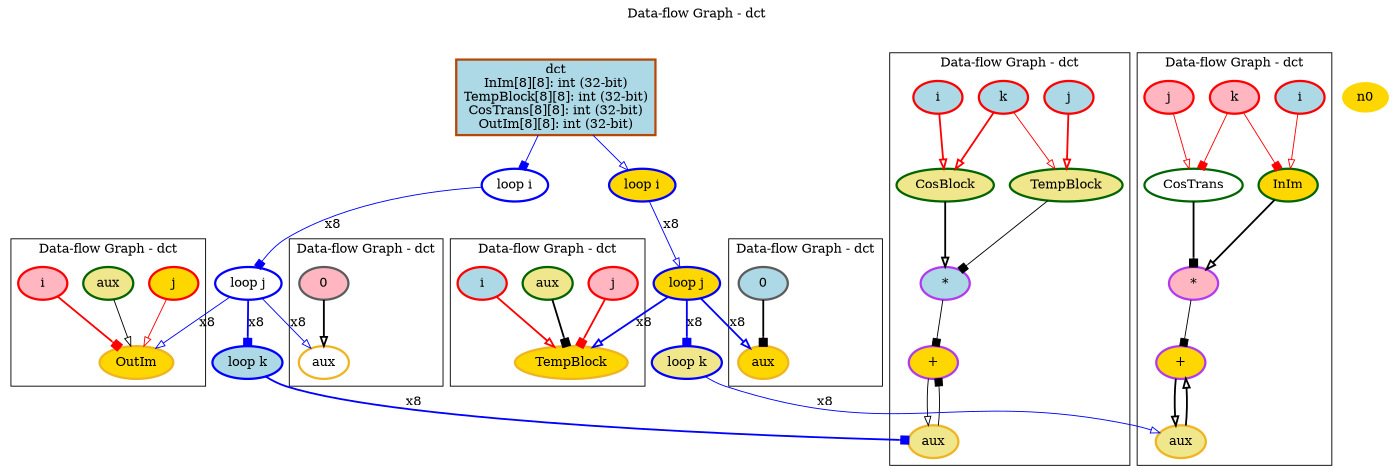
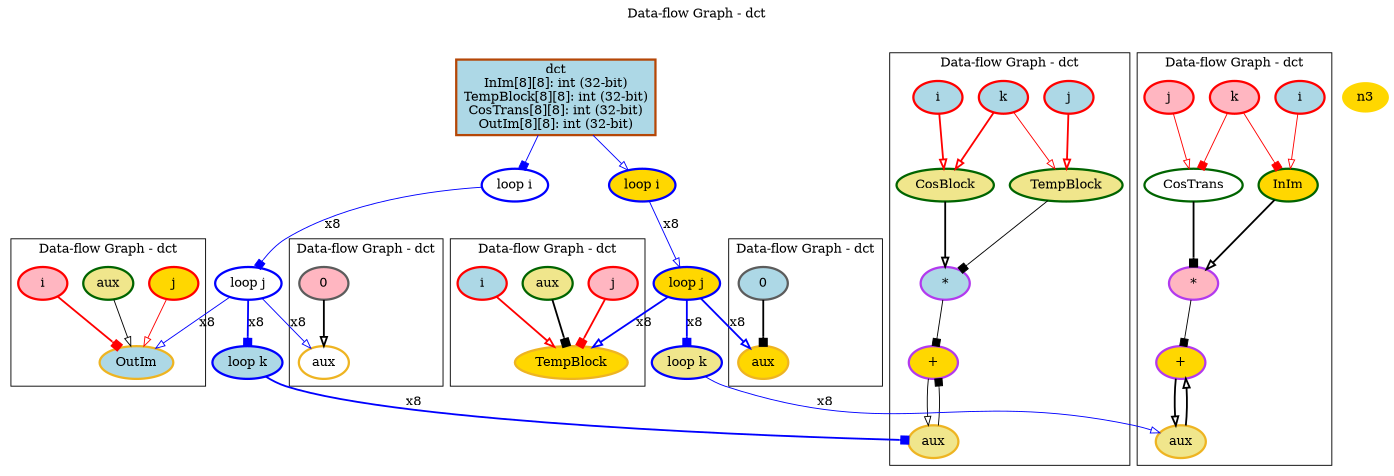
(1365, 97) -> (1365, 97)
(136, 363) -> (136, 363)
